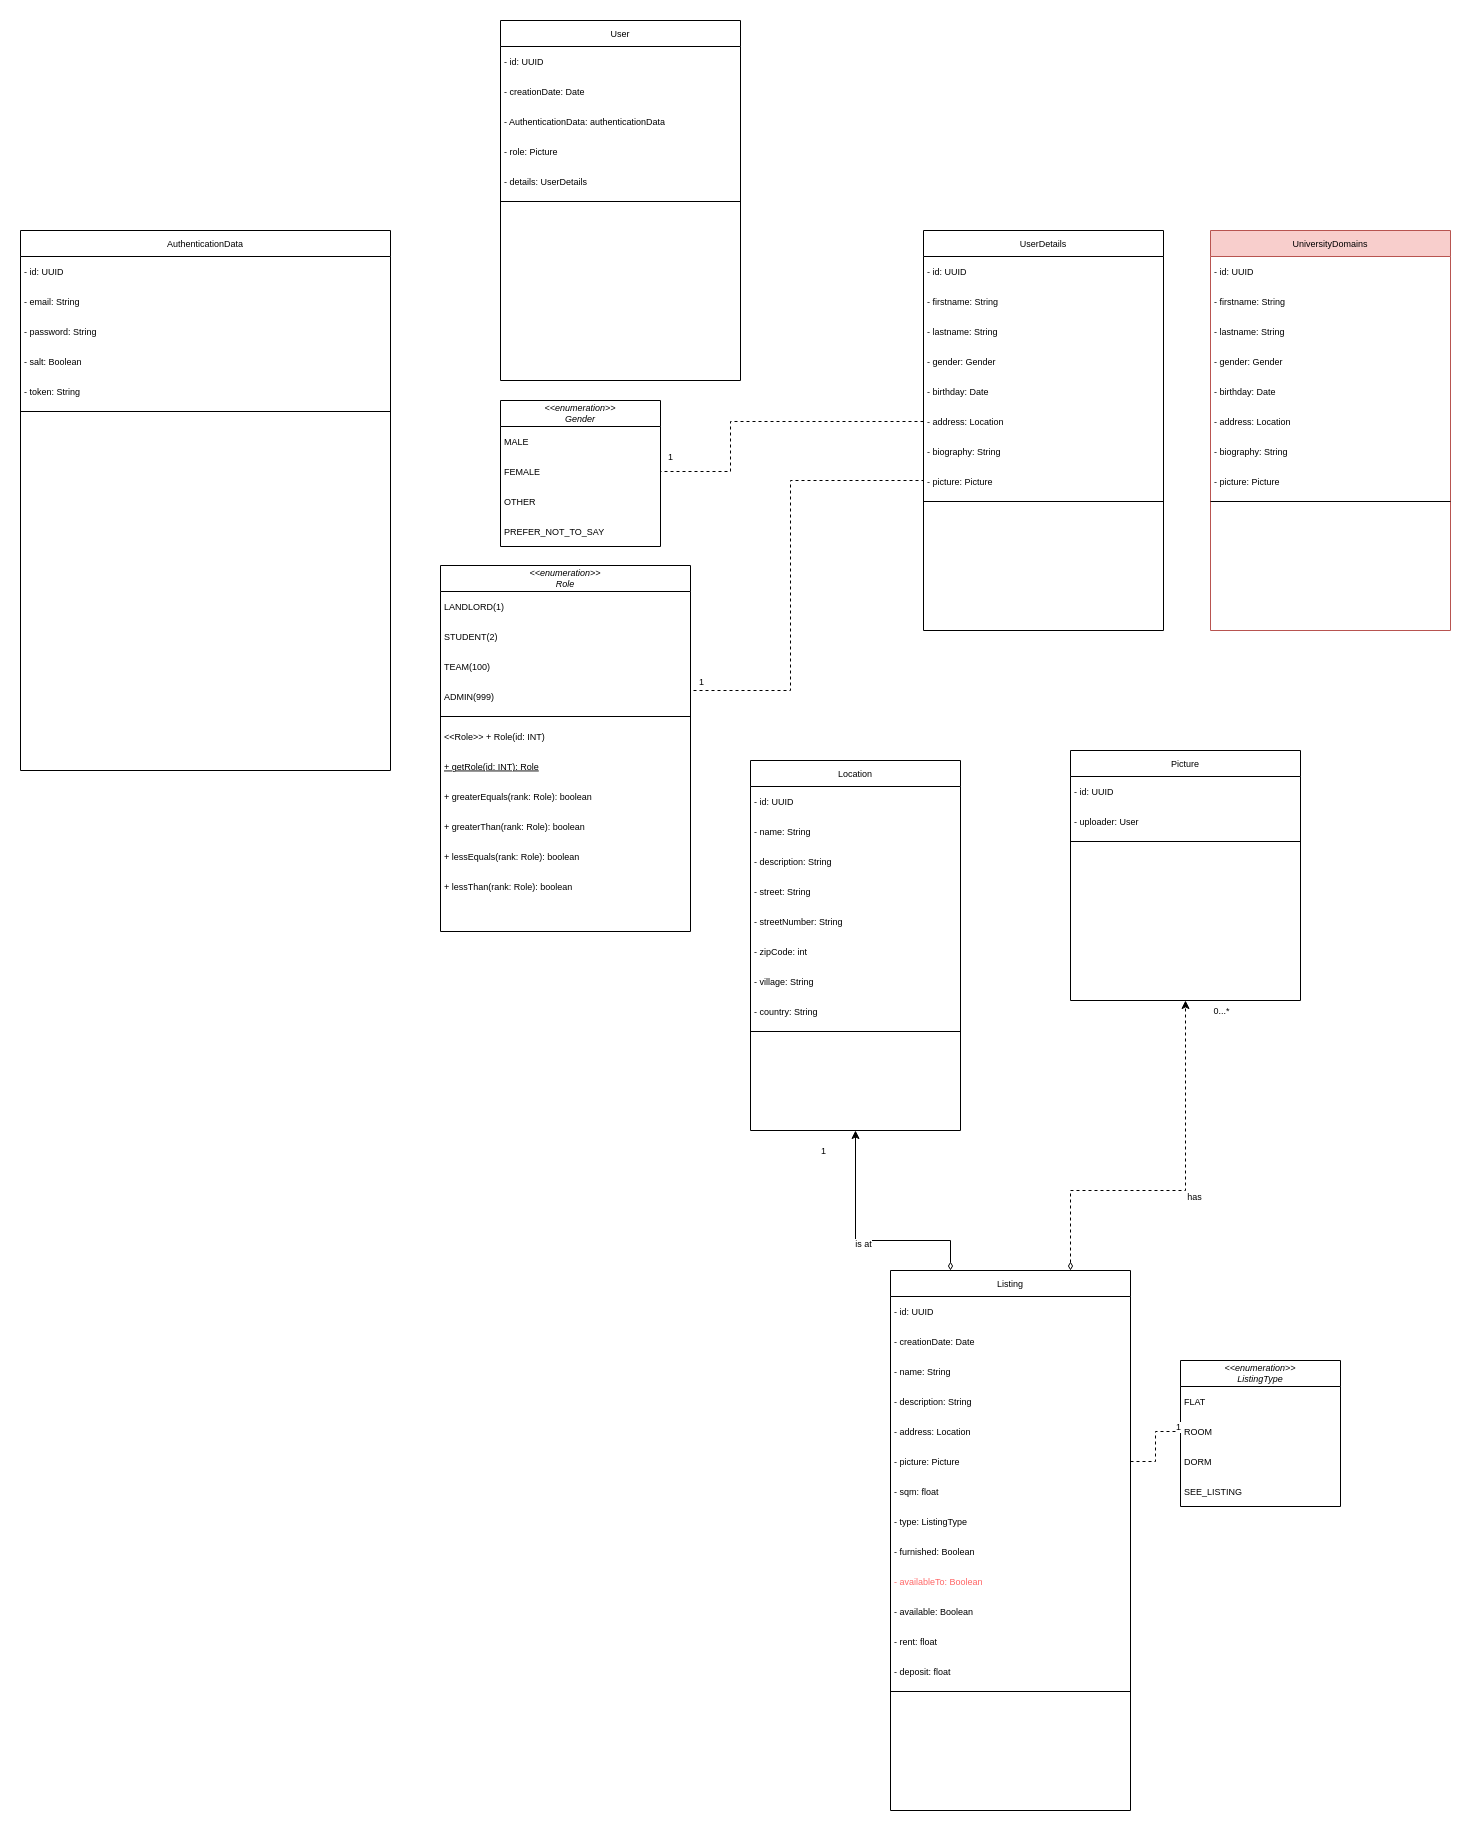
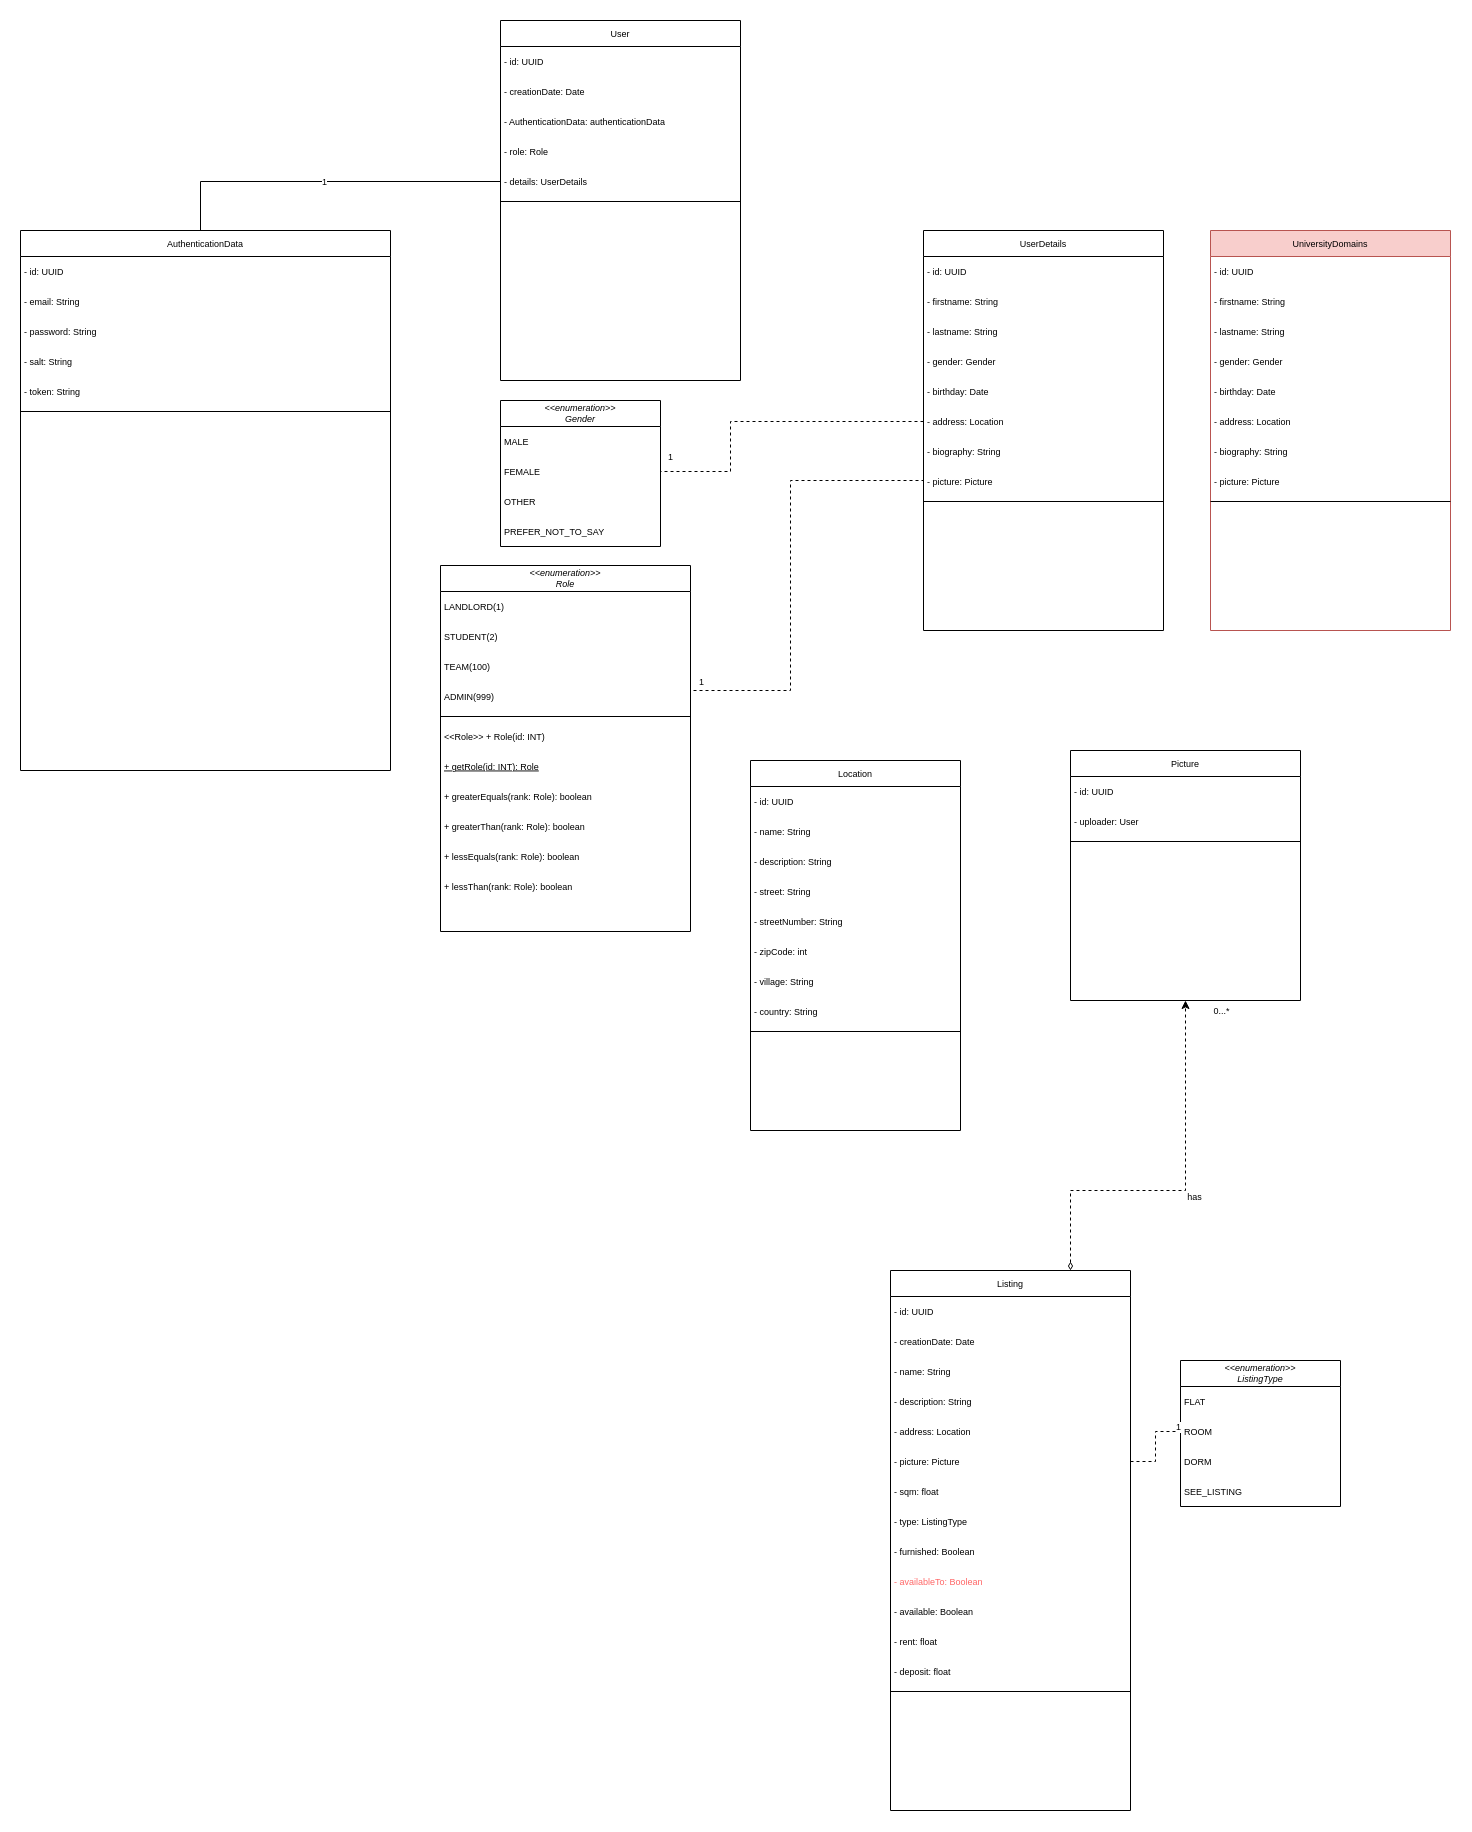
(536, 152) -> (528, 152)
none -> (325, 182)
(56, 362) -> (53, 362)
(863, 1241) -> none
